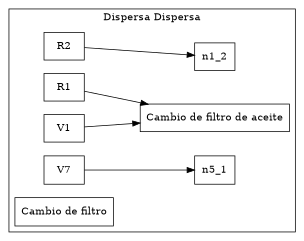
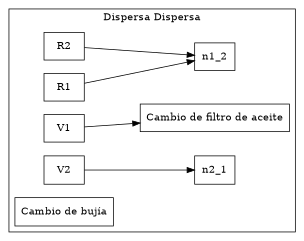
(113, 97) -> (136, 73)
(64, 170) -> (64, 170)
(215, 170) -> (215, 170)
(64, 212) -> (64, 212)
